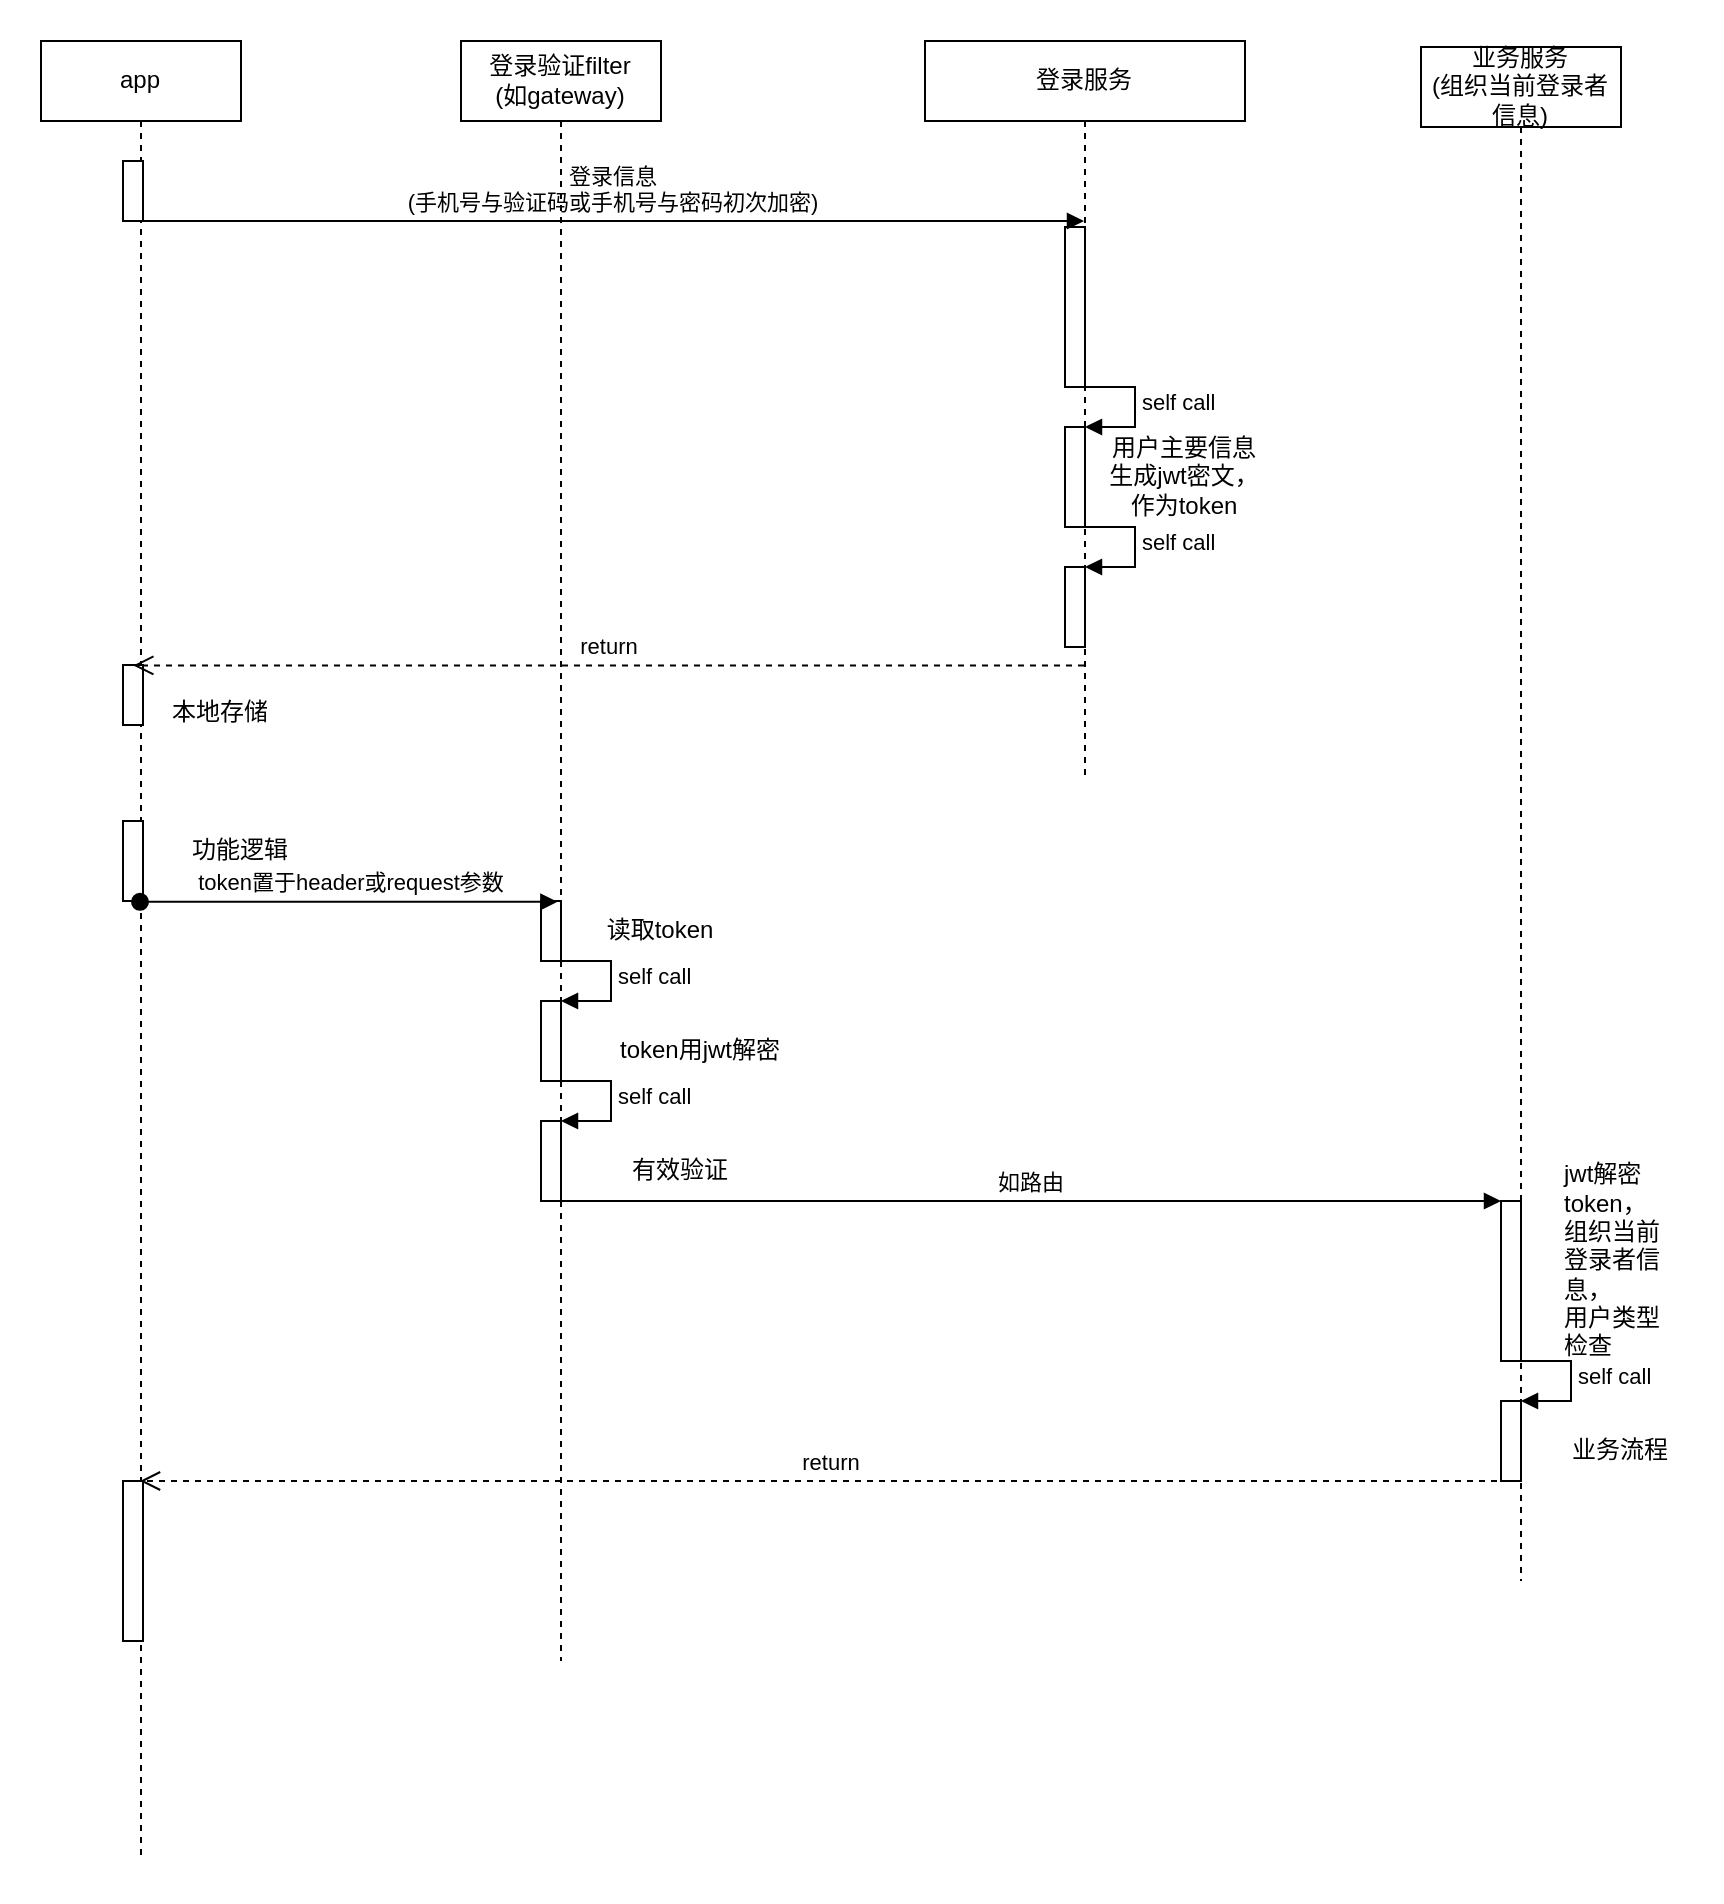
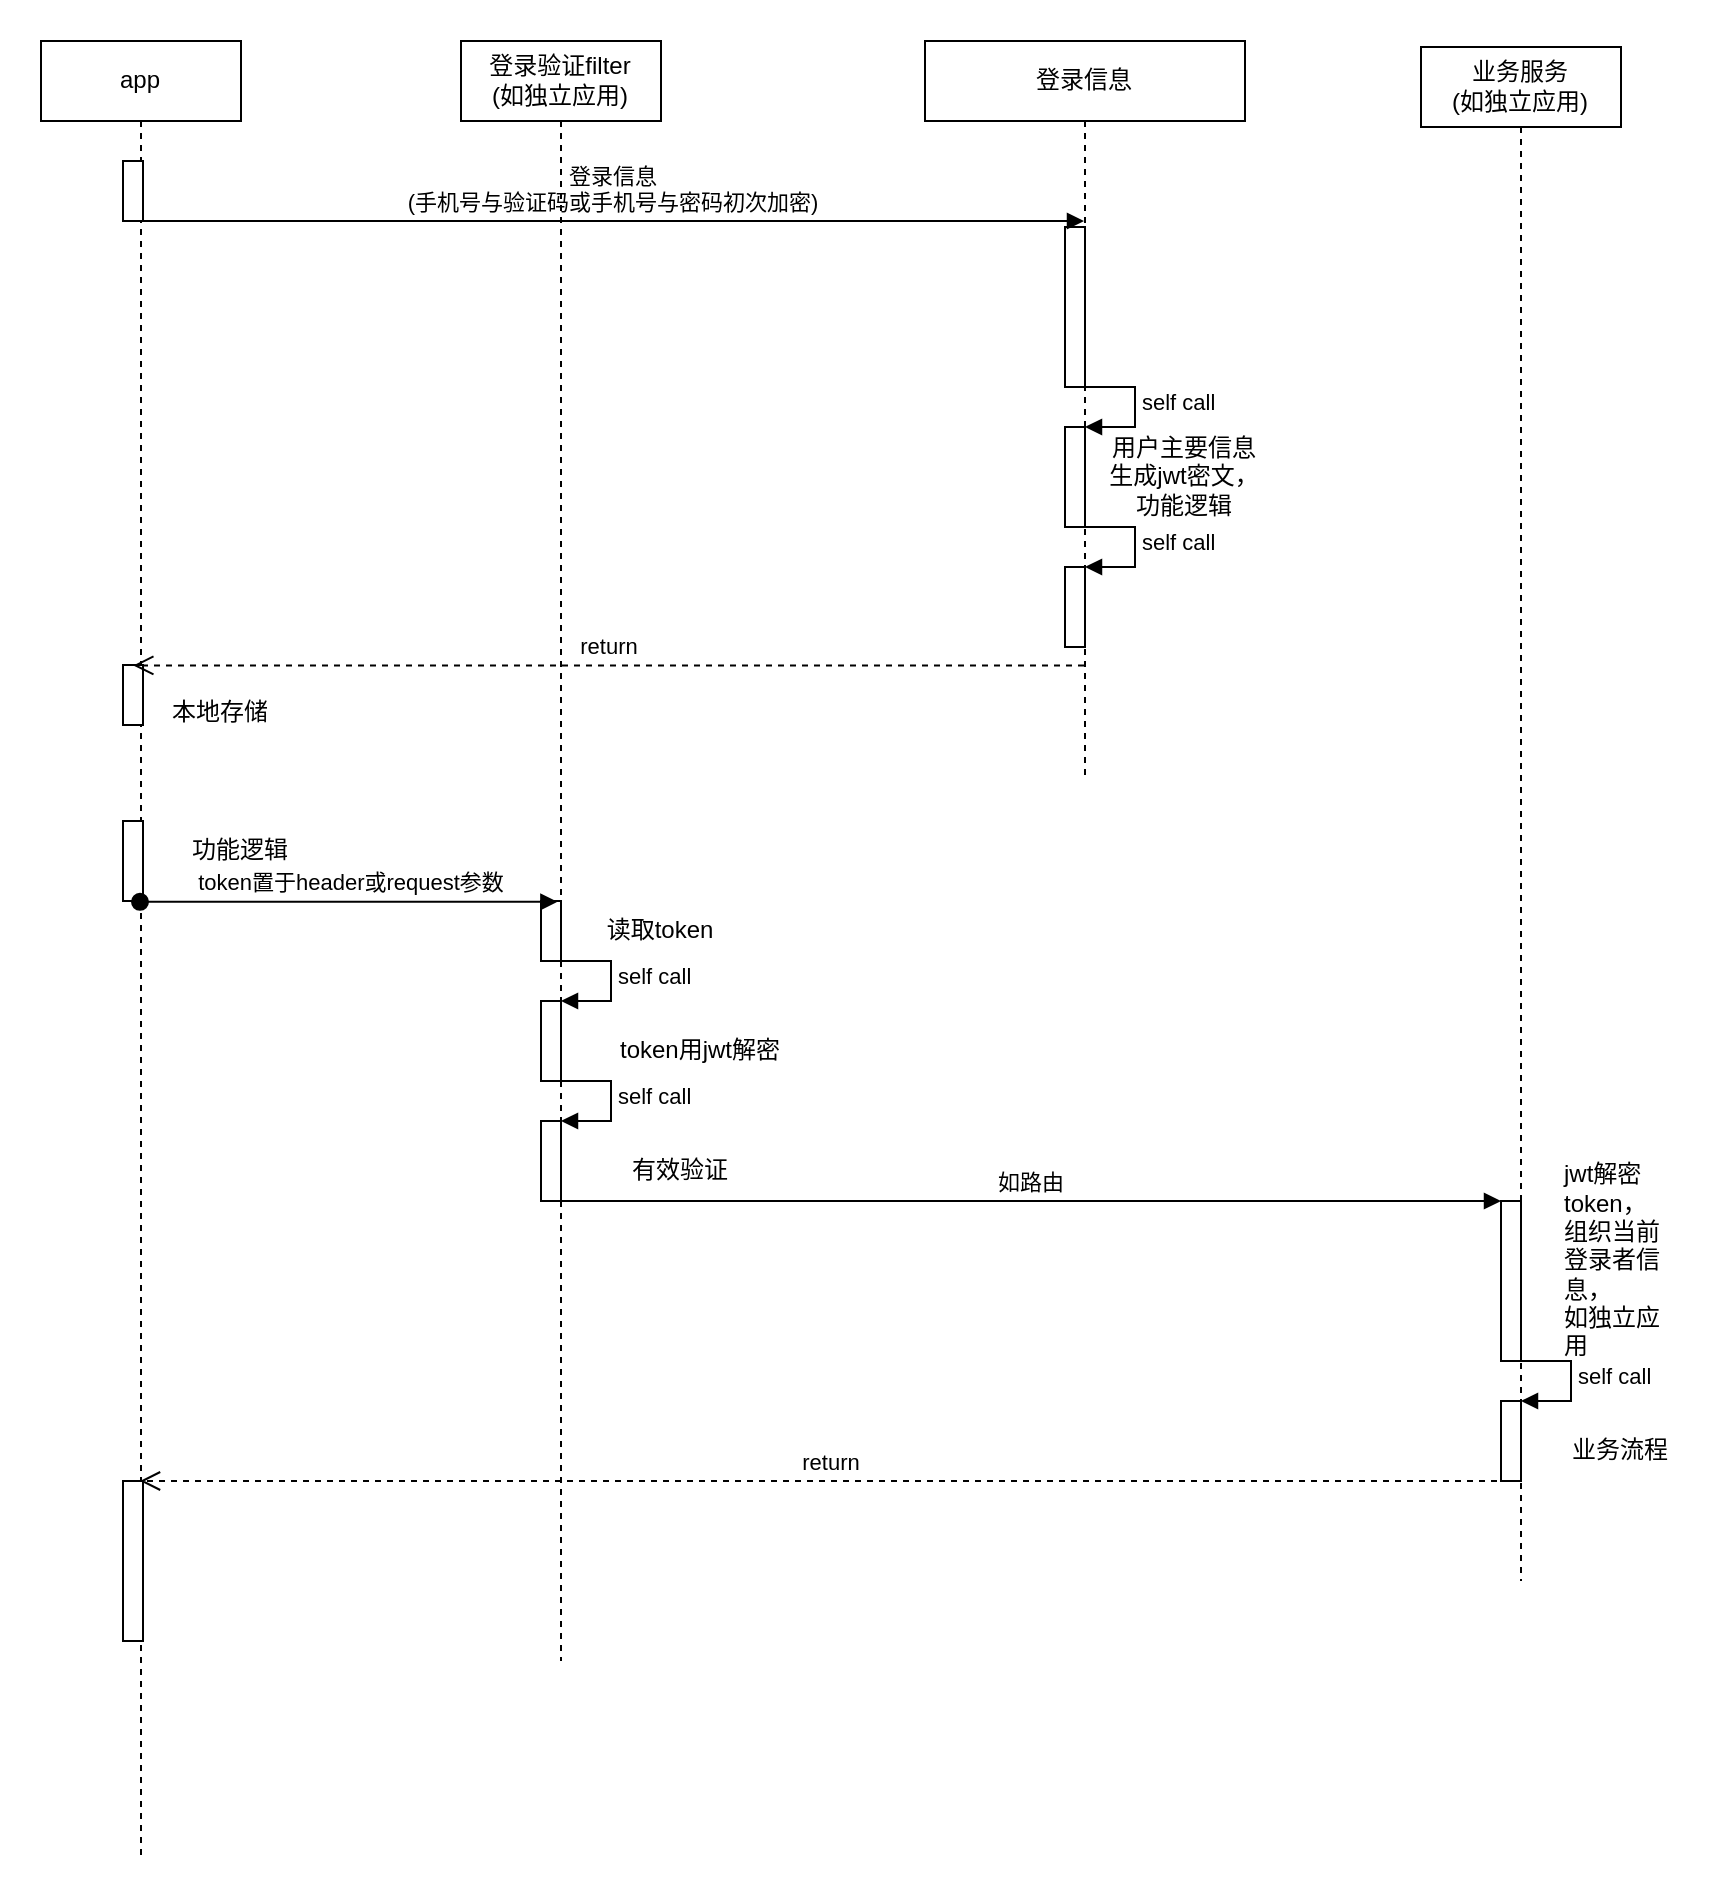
(561, 81) -> (561, 81)
(1085, 81) -> (1085, 81)
(1521, 87) -> (1521, 87)
(1185, 477) -> (1185, 477)
(1623, 1261) -> (1623, 1261)
